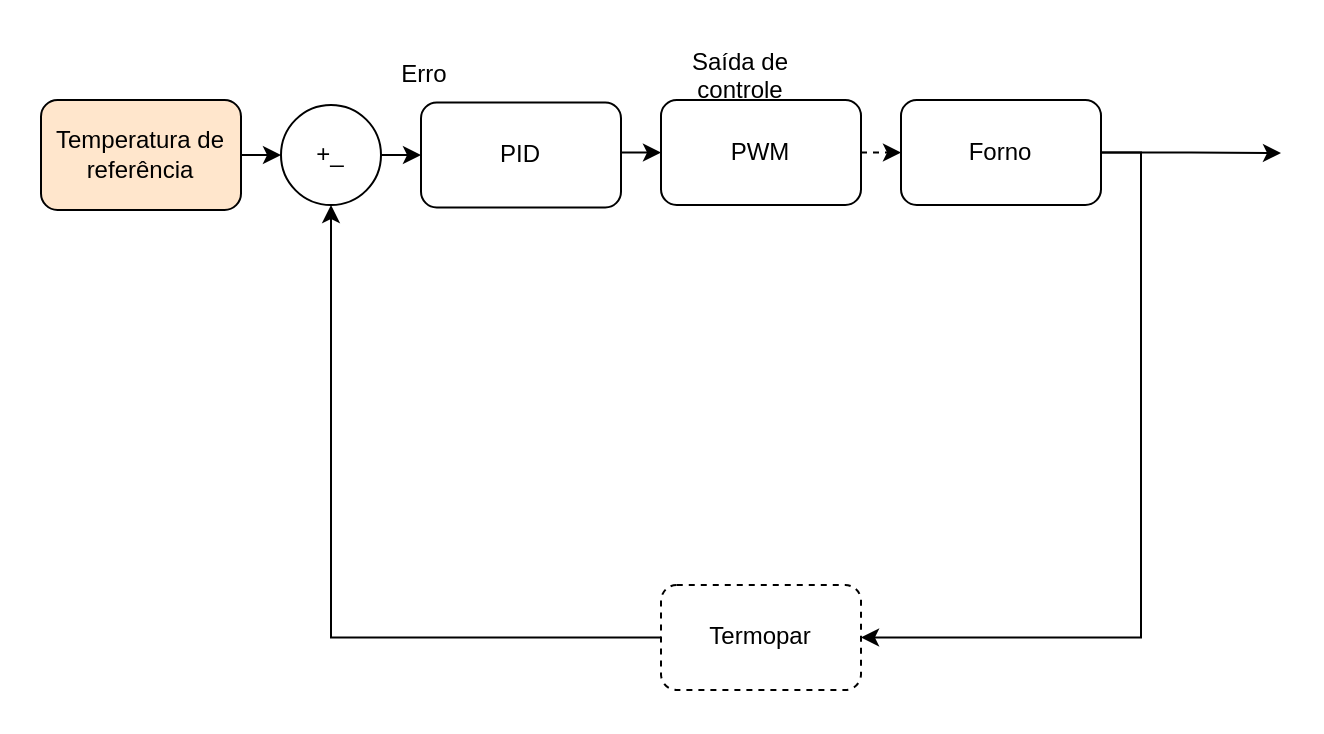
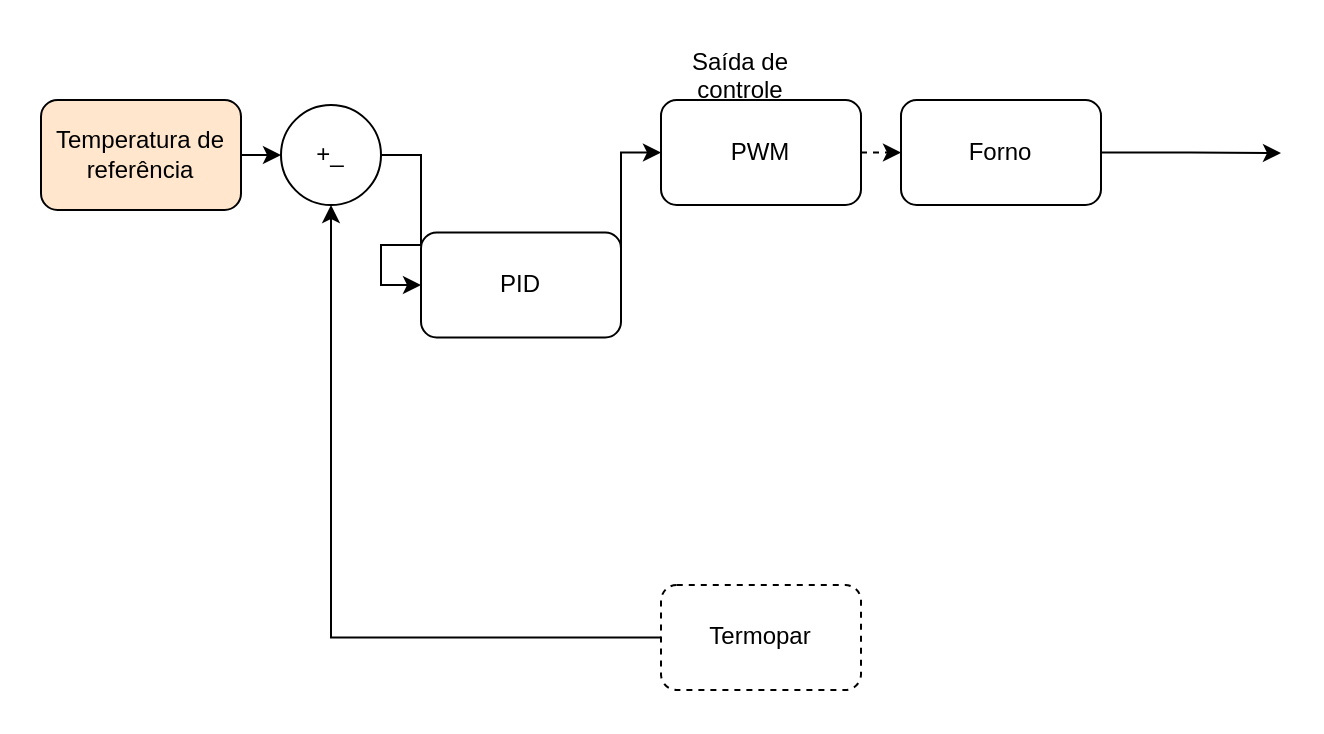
(425, 73) -> none
(521, 155) -> (521, 285)
(1141, 530) -> none
